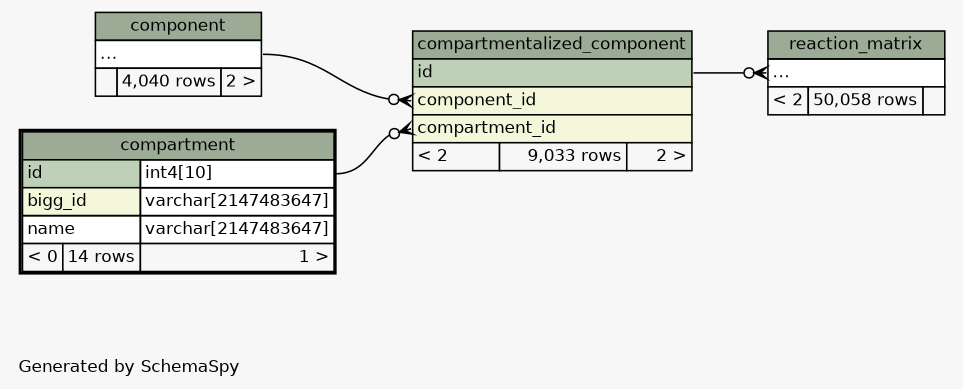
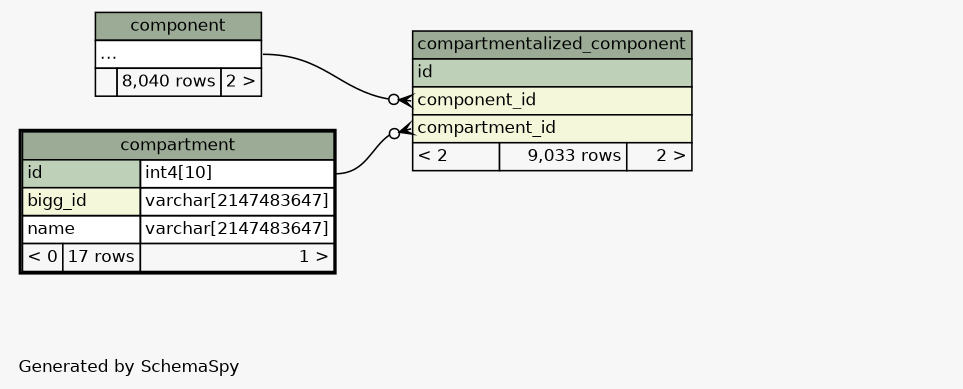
(856, 73) -> none
(169, 81) -> (169, 81)
(102, 257) -> (102, 257)
